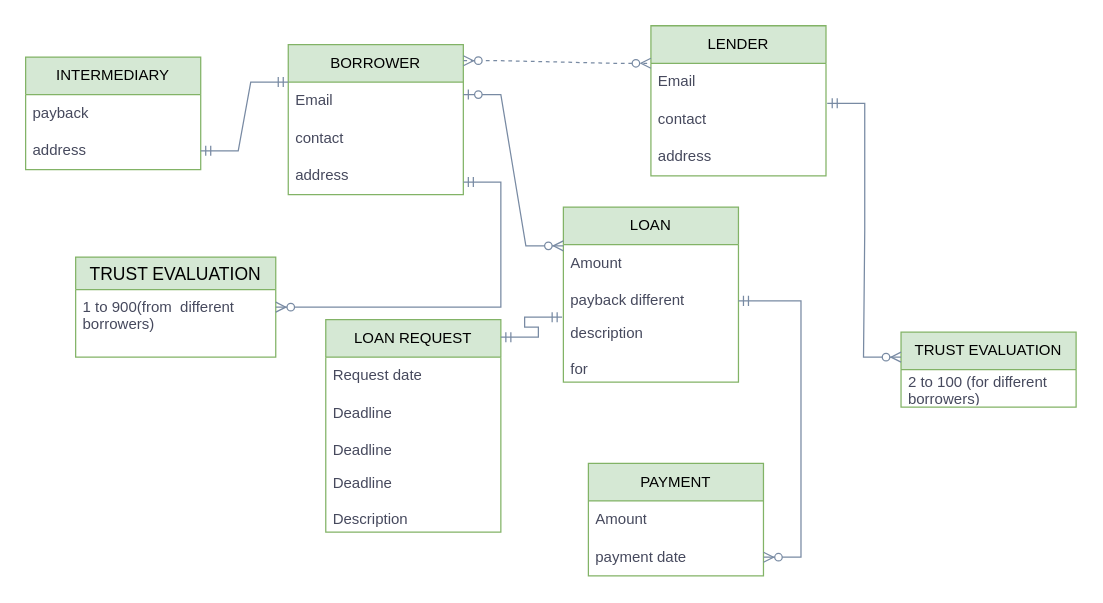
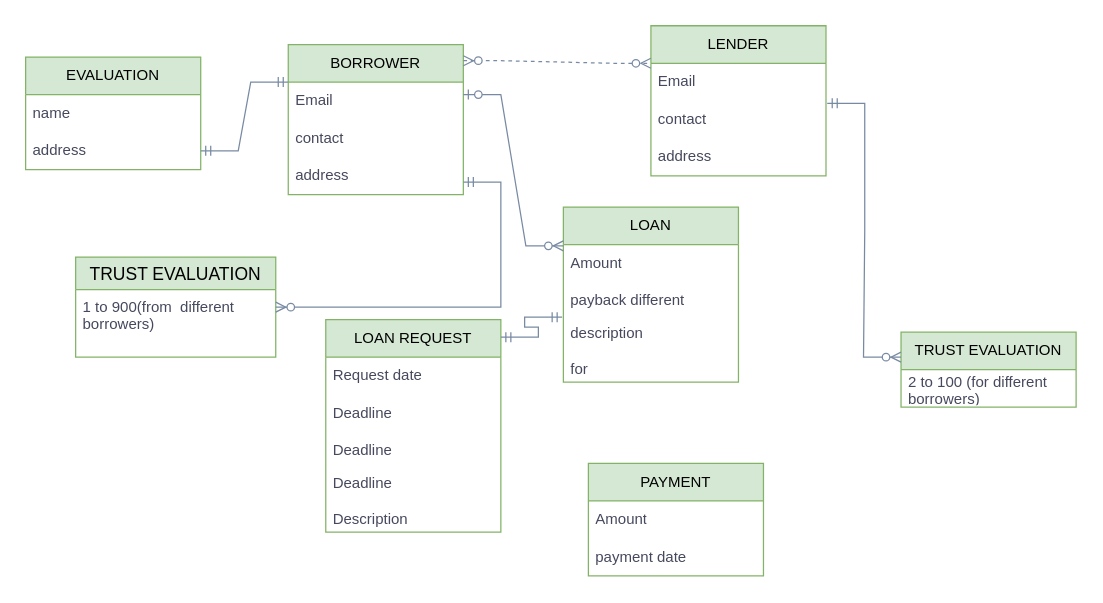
(113, 76) -> (113, 76)
(63, 113) -> (50, 113)
(801, 416) -> none
